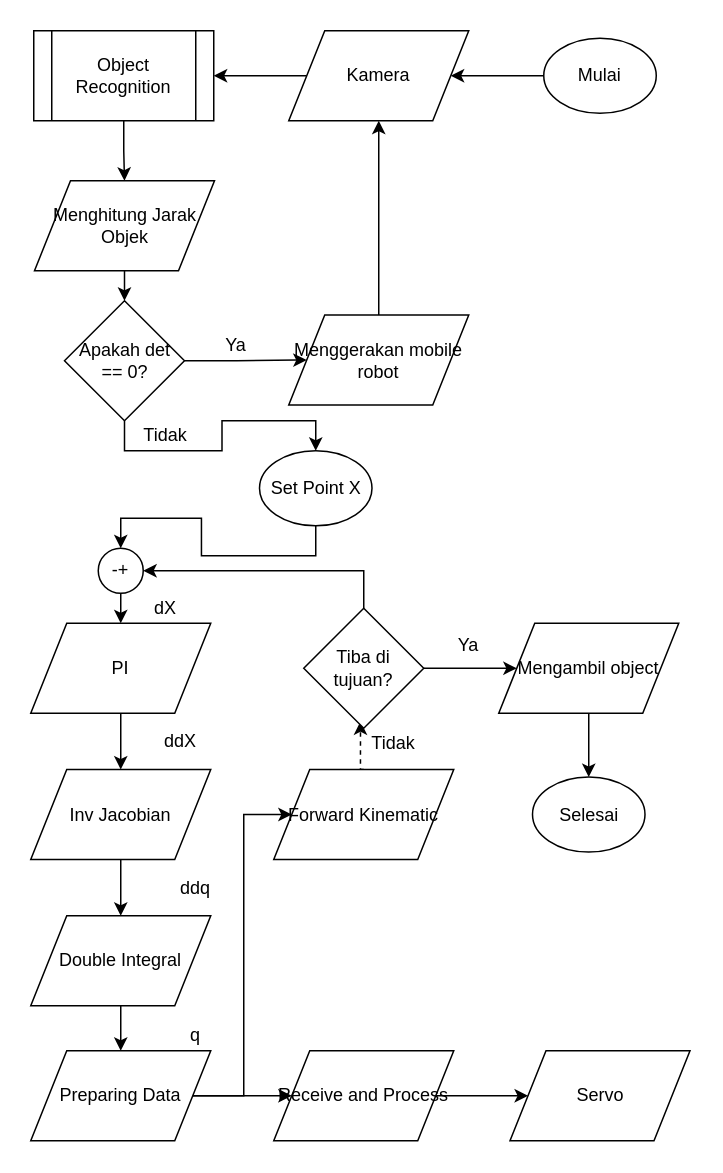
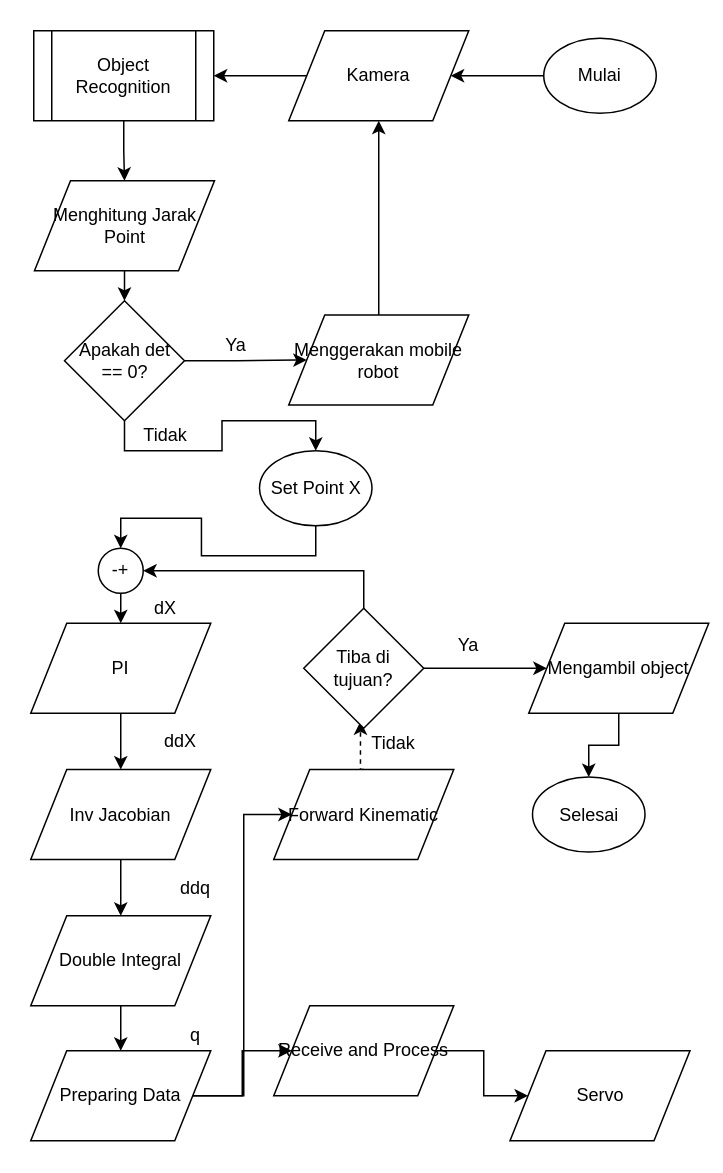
(125, 226) -> (125, 226)
(589, 668) -> (619, 668)
(364, 1096) -> (364, 1051)
